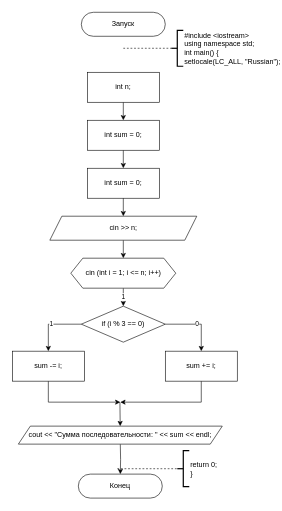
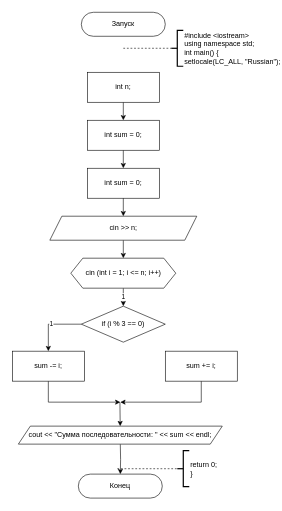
(197, 324) -> none
